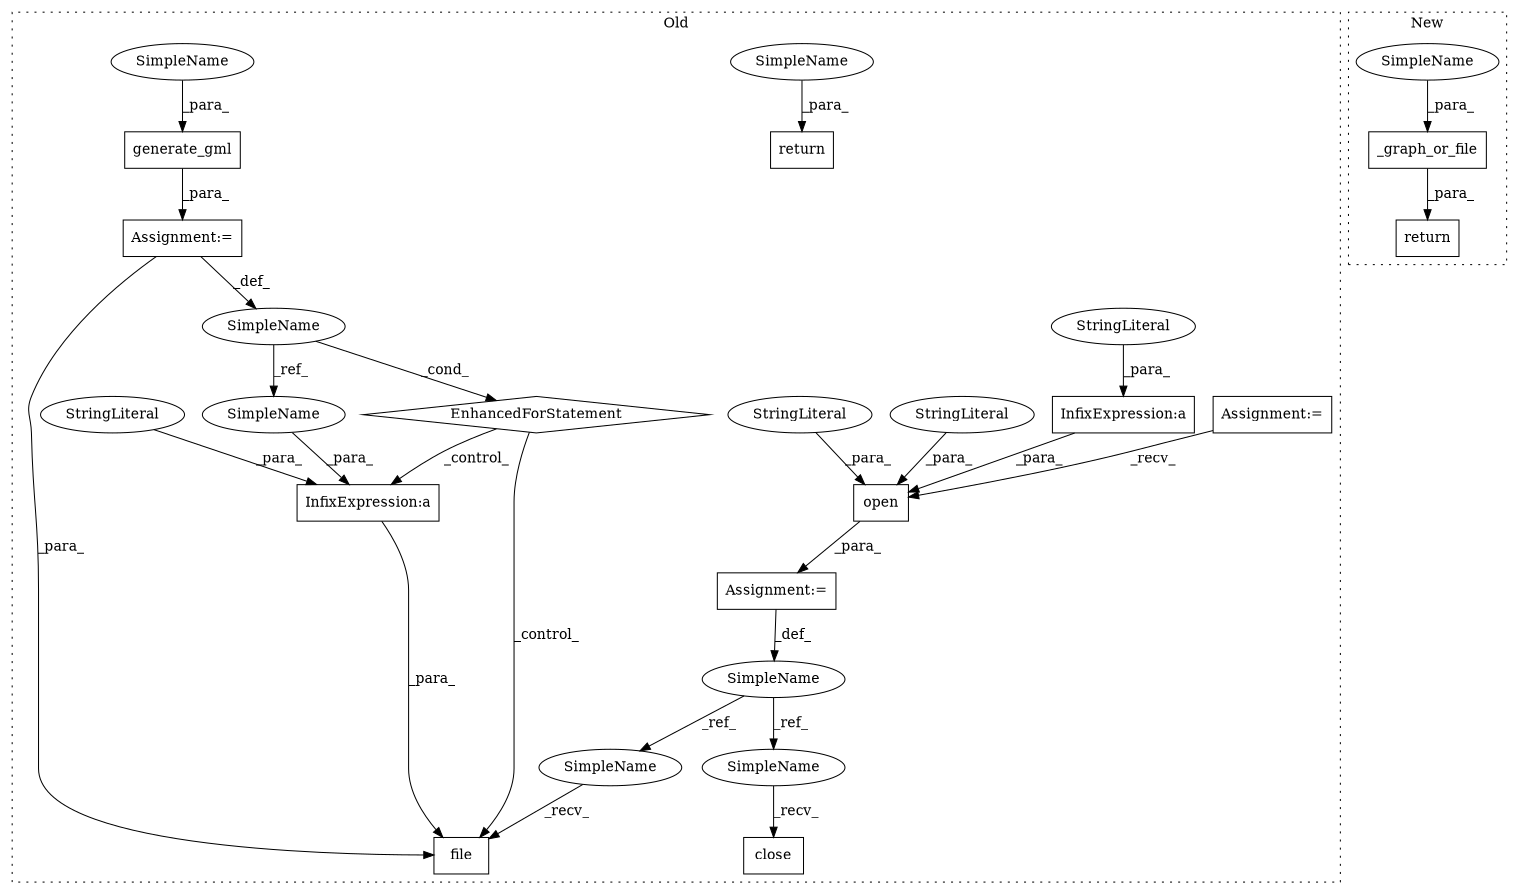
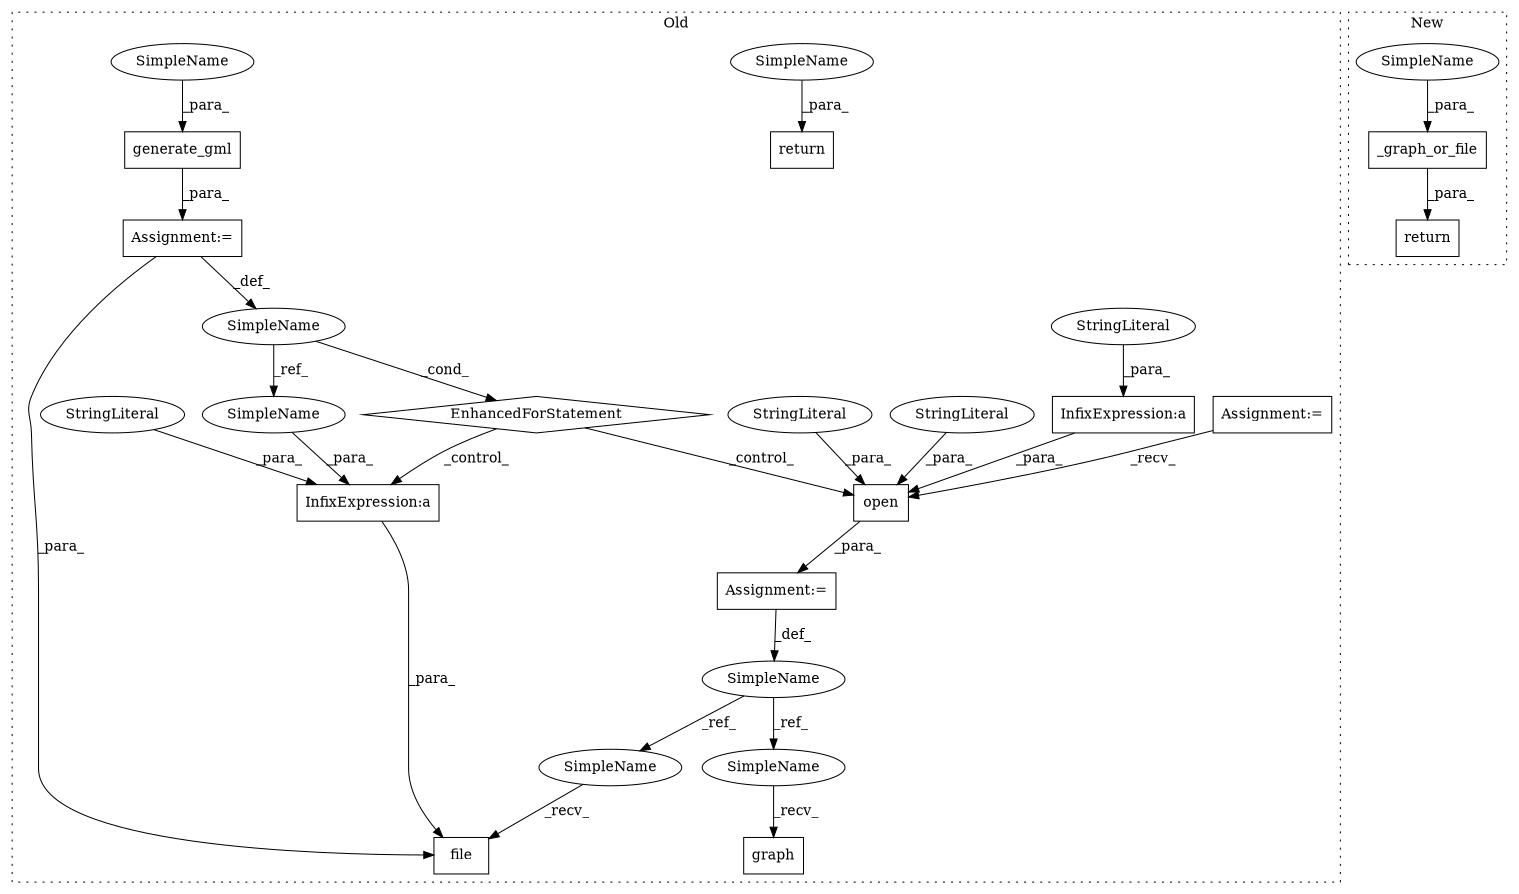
(514, 633) -> (714, 460)
(774, 856) -> (774, 856)
